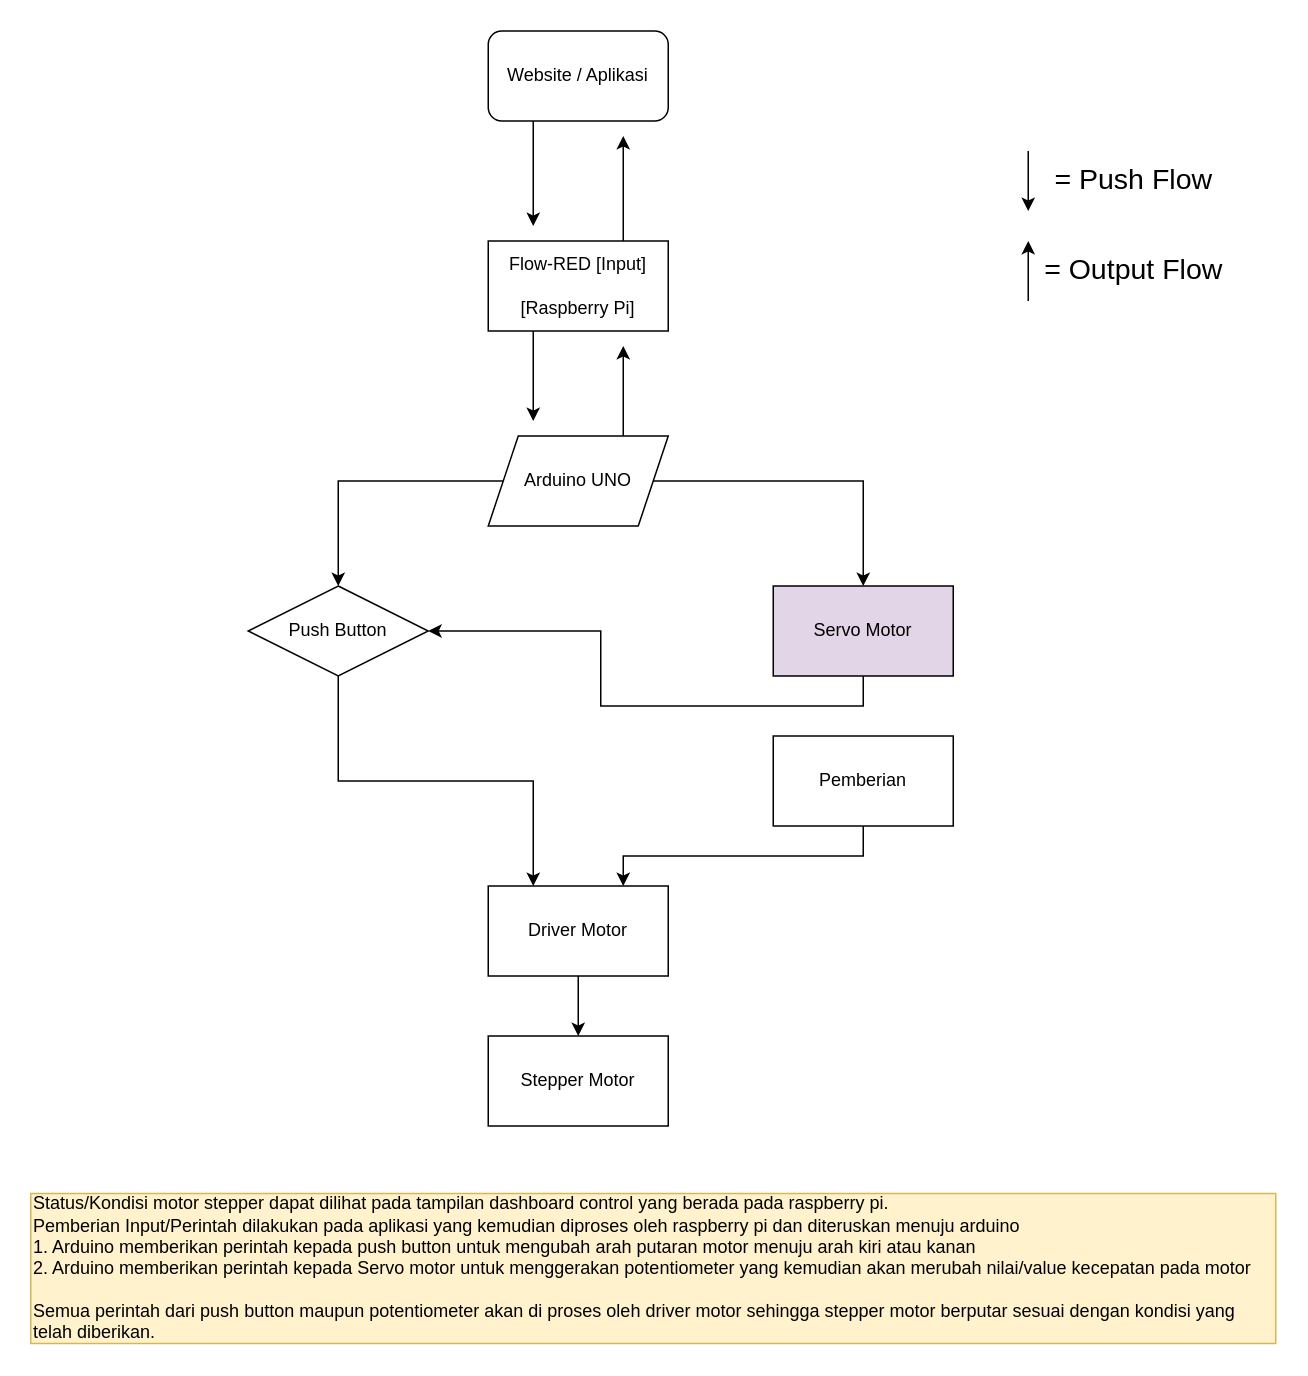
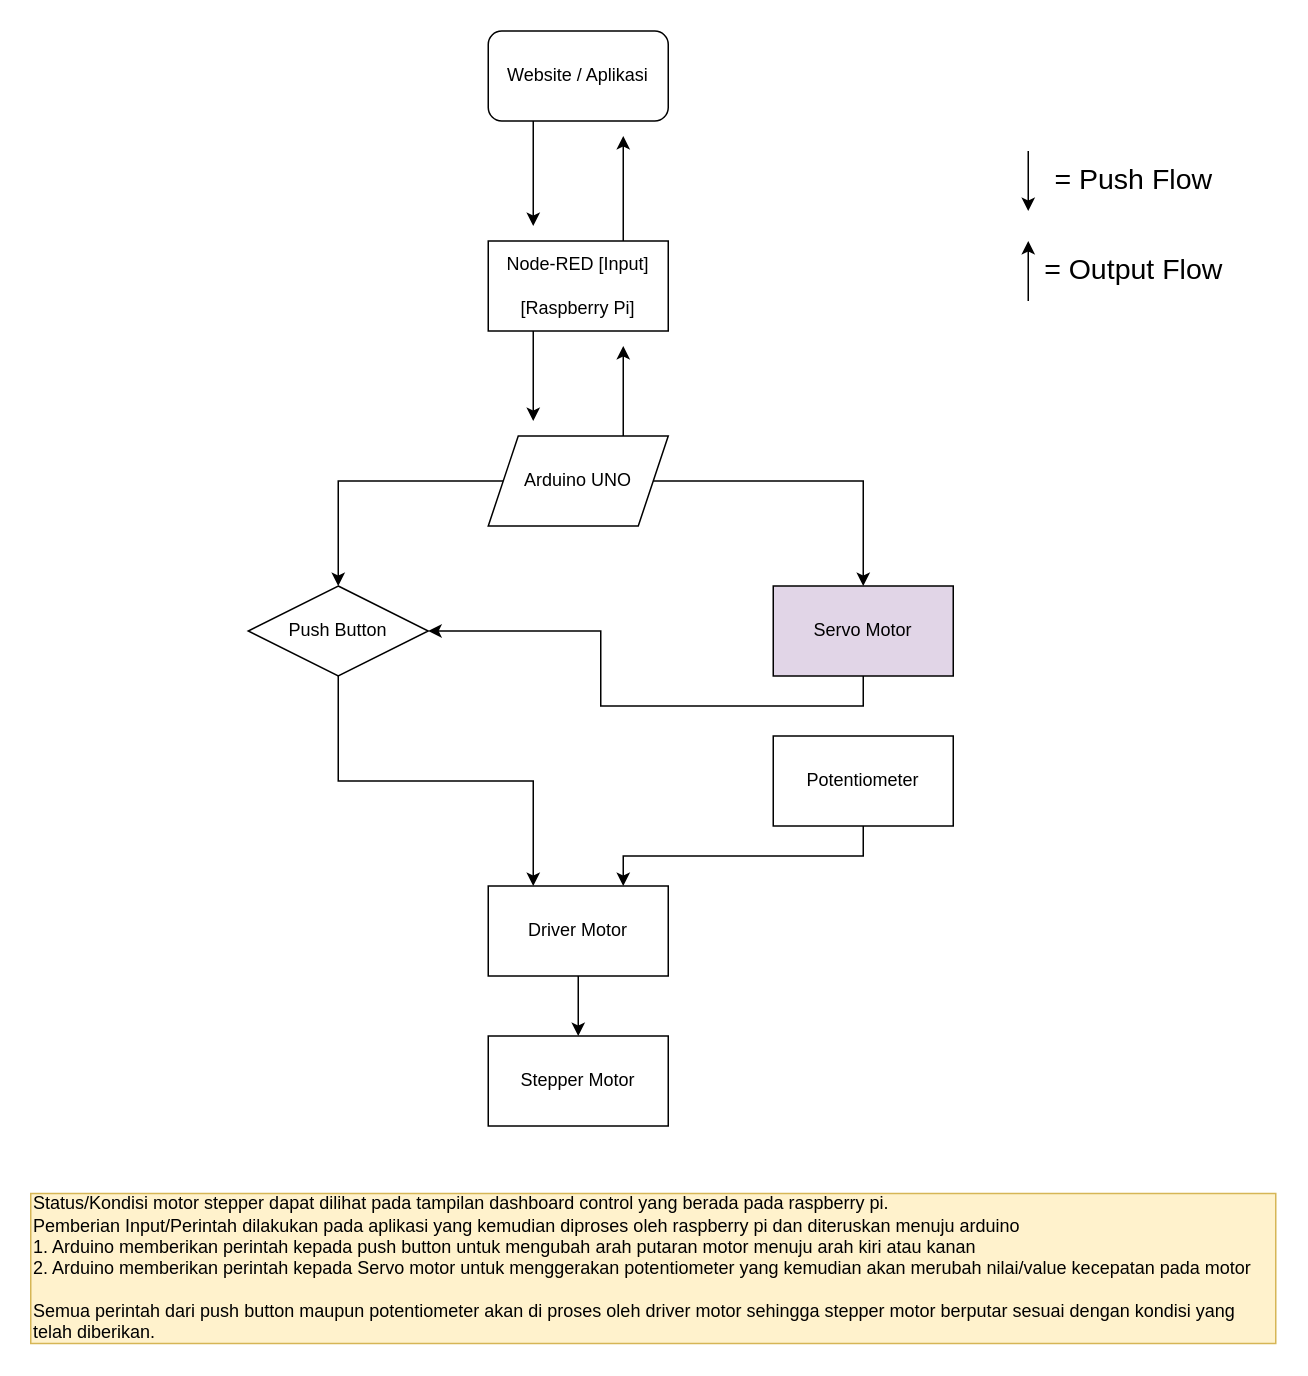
(578, 286) -> (578, 286)
(863, 781) -> (863, 781)
